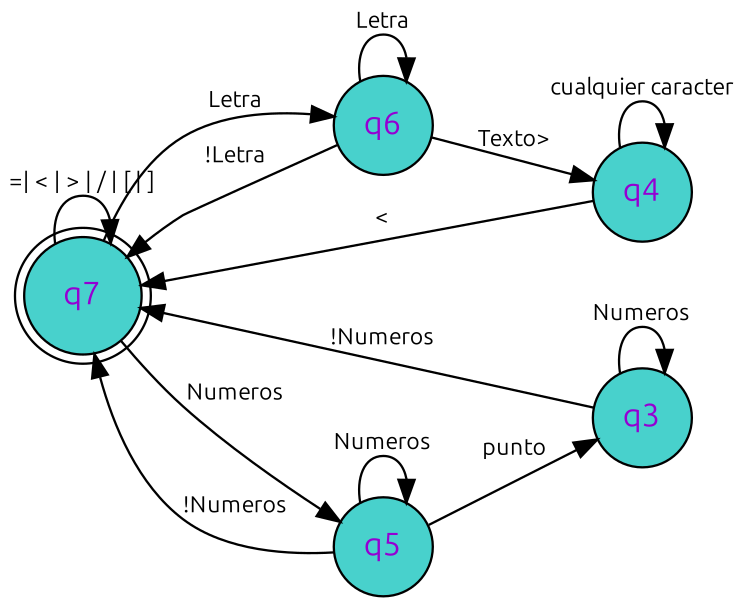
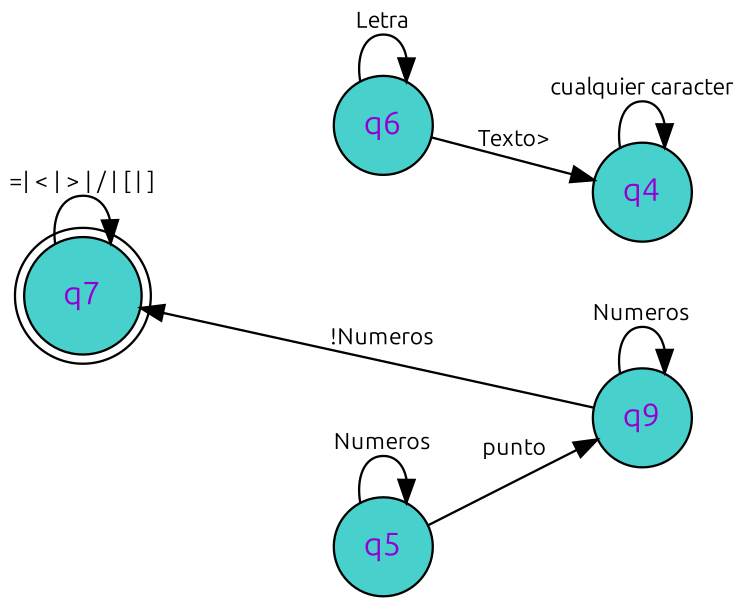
(183, 137) -> none
(239, 189) -> none
(379, 241) -> none
(642, 418) -> (642, 418)
(214, 433) -> none
(179, 516) -> none
